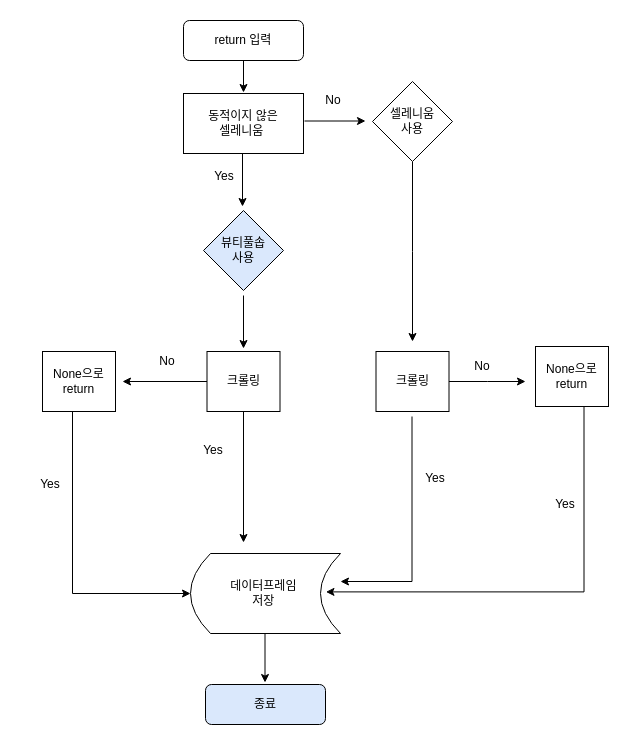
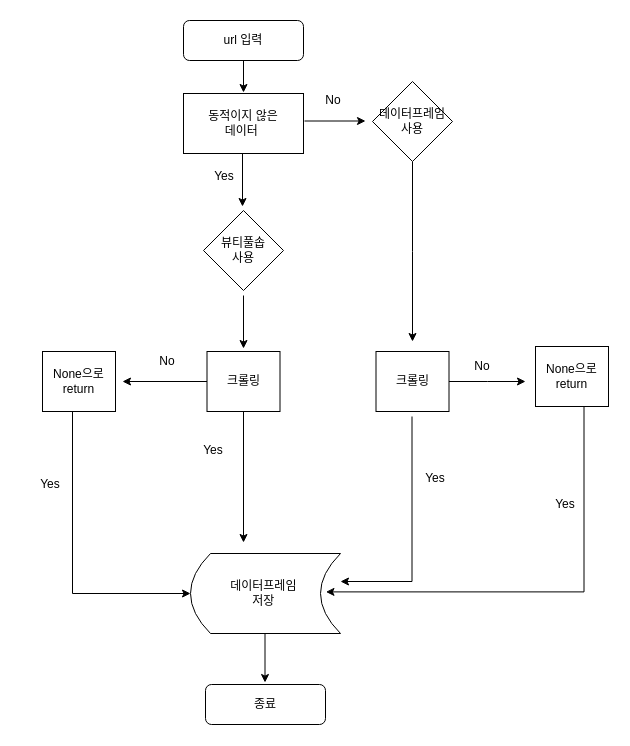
(244, 41) -> (244, 41)
(413, 122) -> (413, 122)
(244, 124) -> (244, 124)
(244, 251) -> (244, 251)
(266, 705) -> (266, 705)
